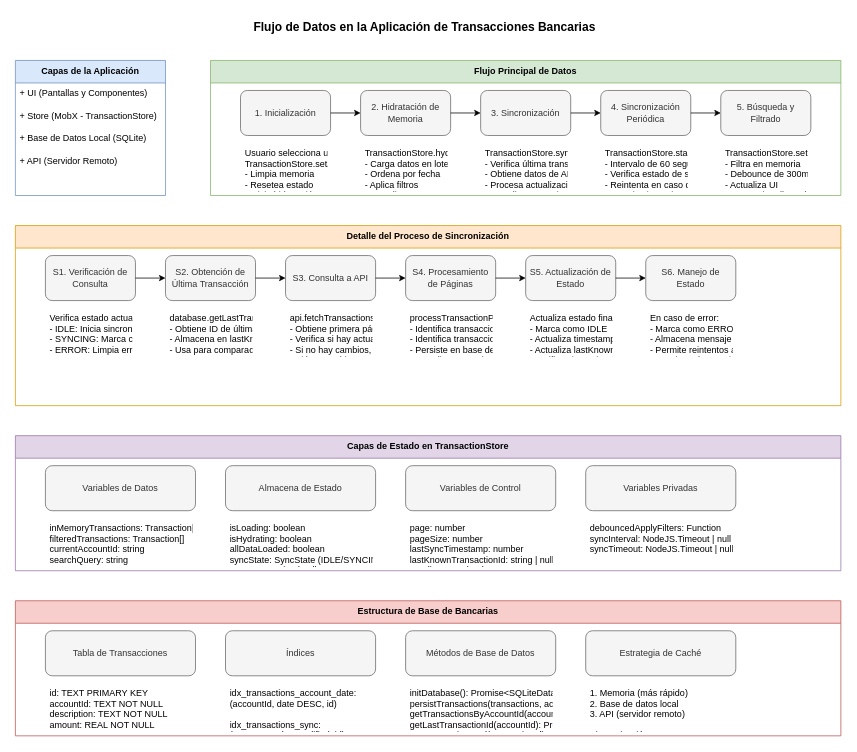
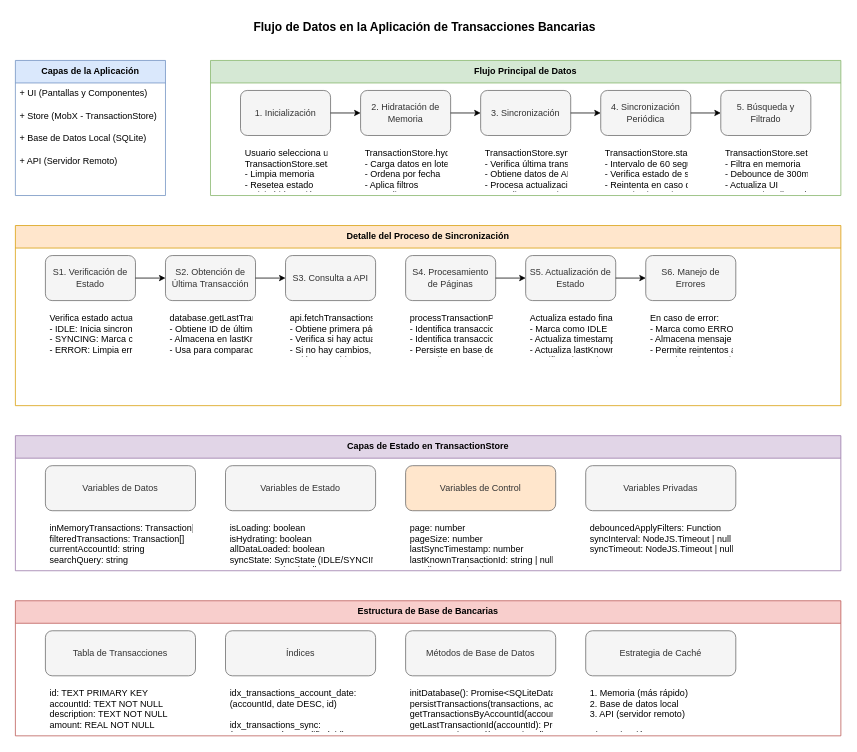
(90, 278) -> (90, 278)
(399, 278) -> none
(690, 278) -> (690, 278)
(300, 488) -> (300, 488)
(480, 488) -> (480, 488)
